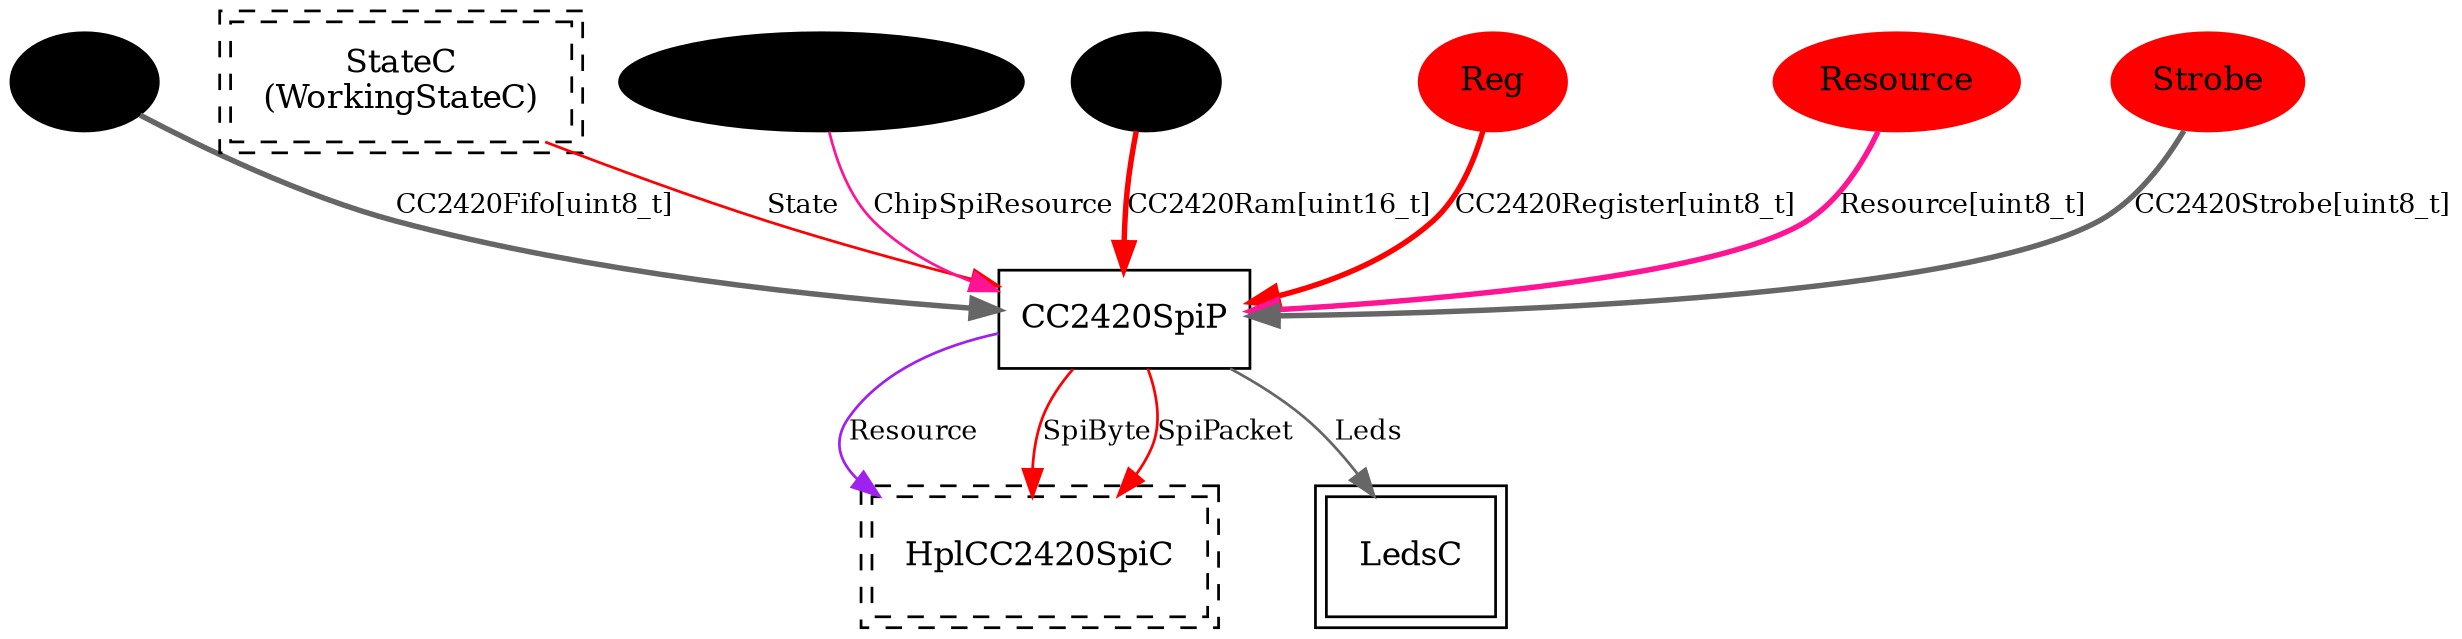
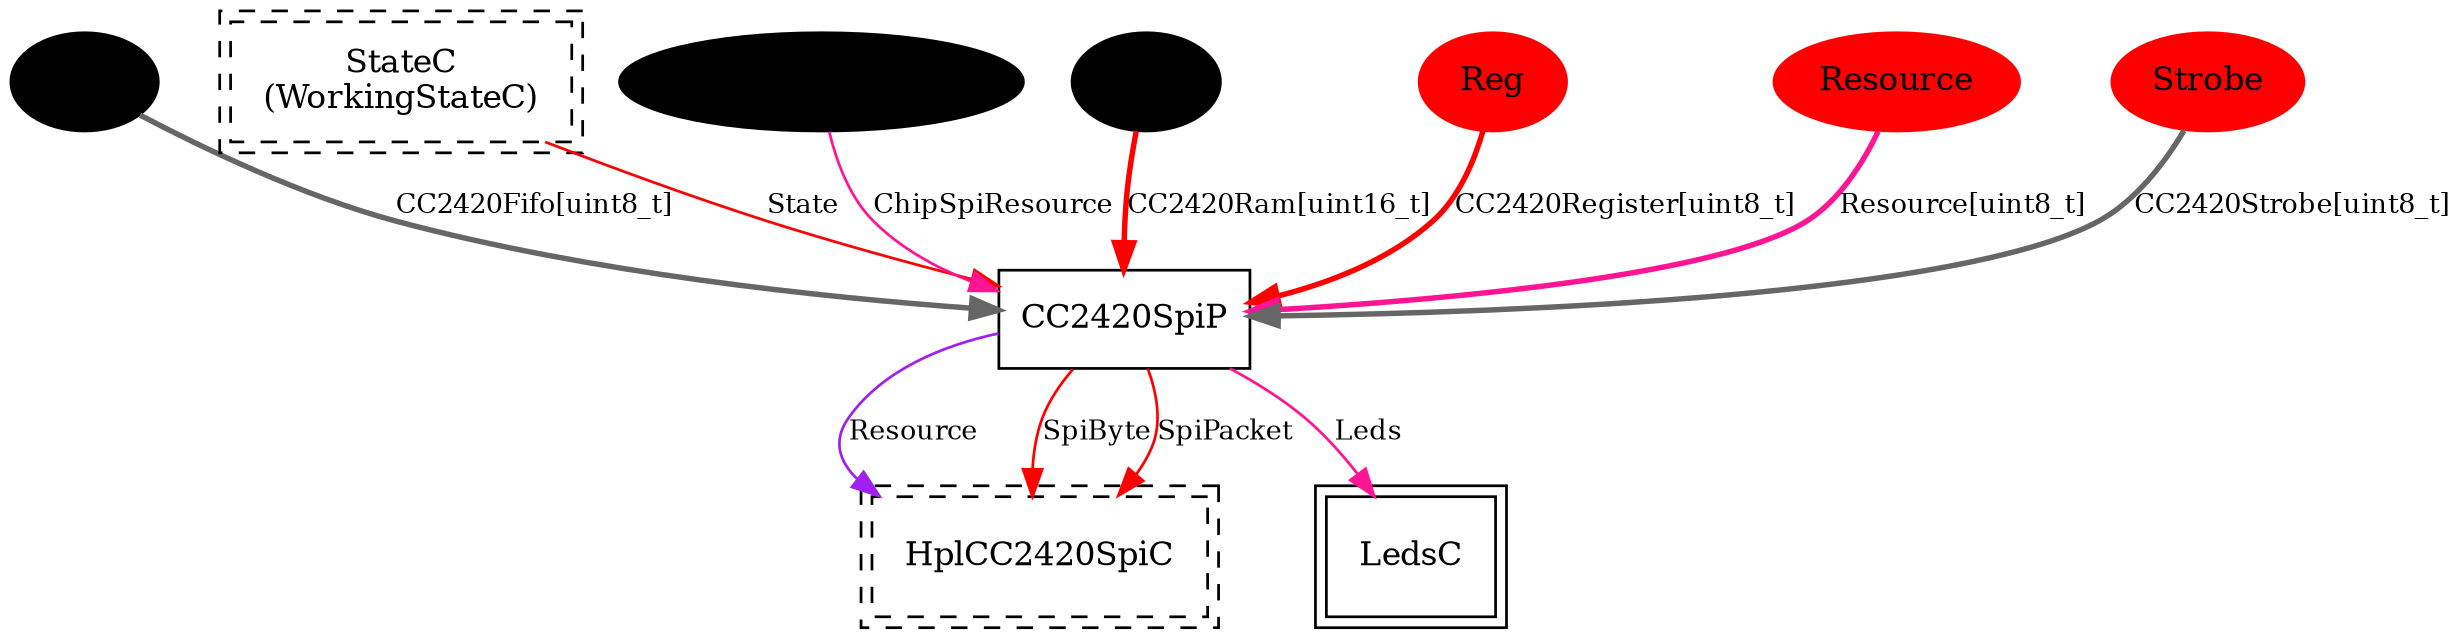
(1300, 414) -> (1300, 414)
